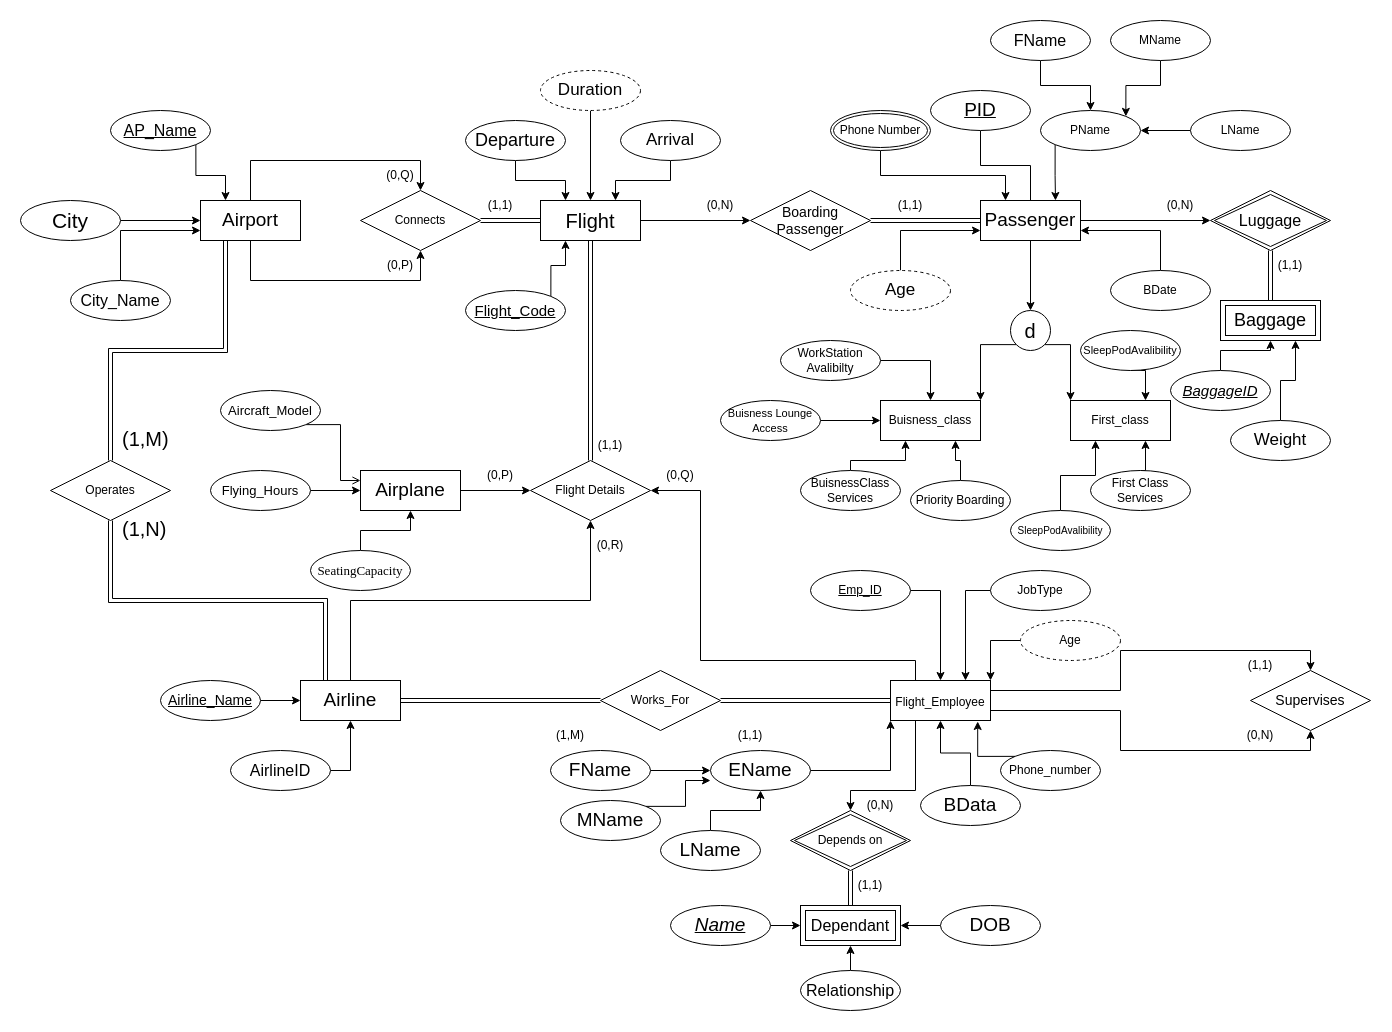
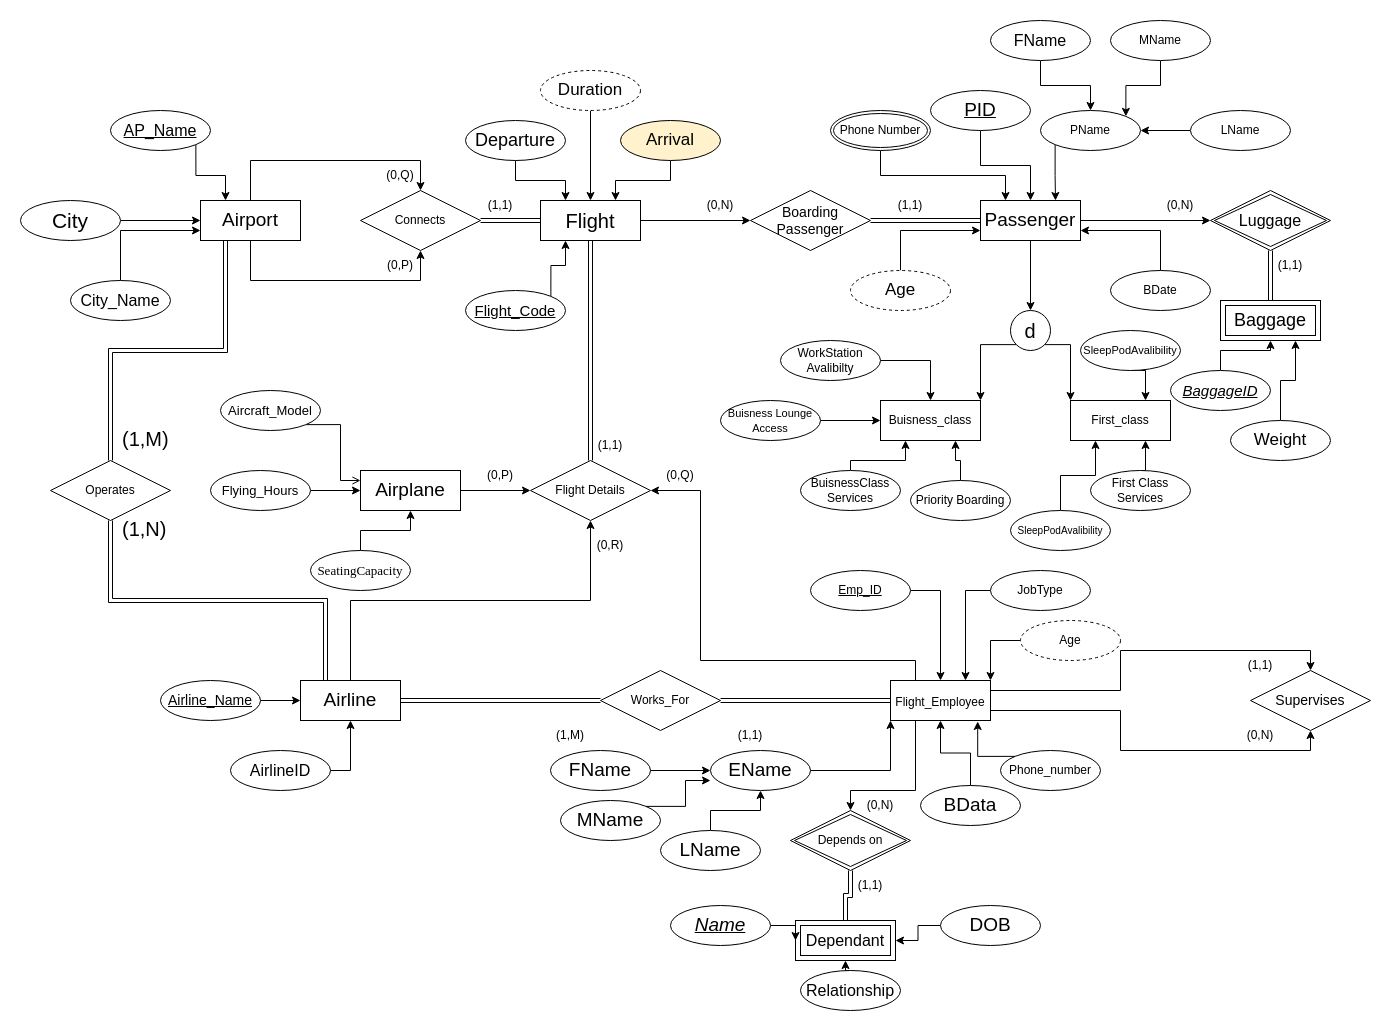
(671, 141) -> (671, 141)
(1031, 195) -> (1031, 192)
(851, 926) -> (846, 941)
